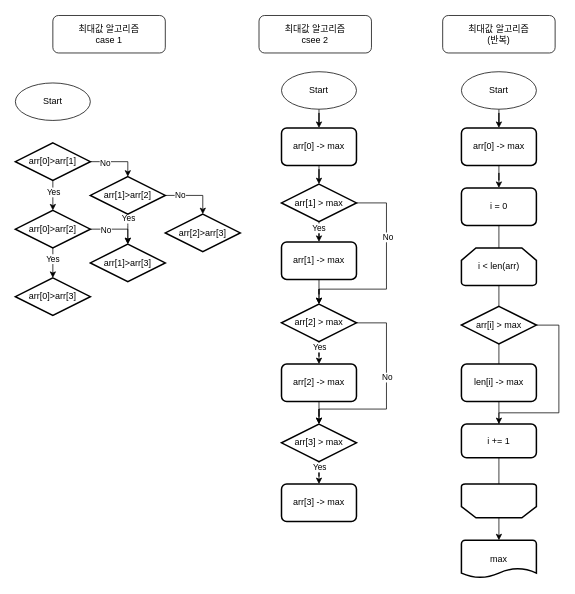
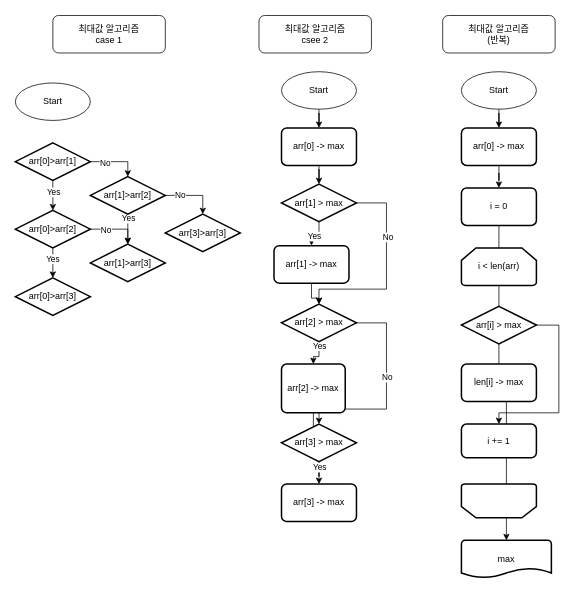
(203, 233) -> (203, 233)
(319, 261) -> (312, 264)
(319, 383) -> (314, 389)
(499, 559) -> (507, 559)
